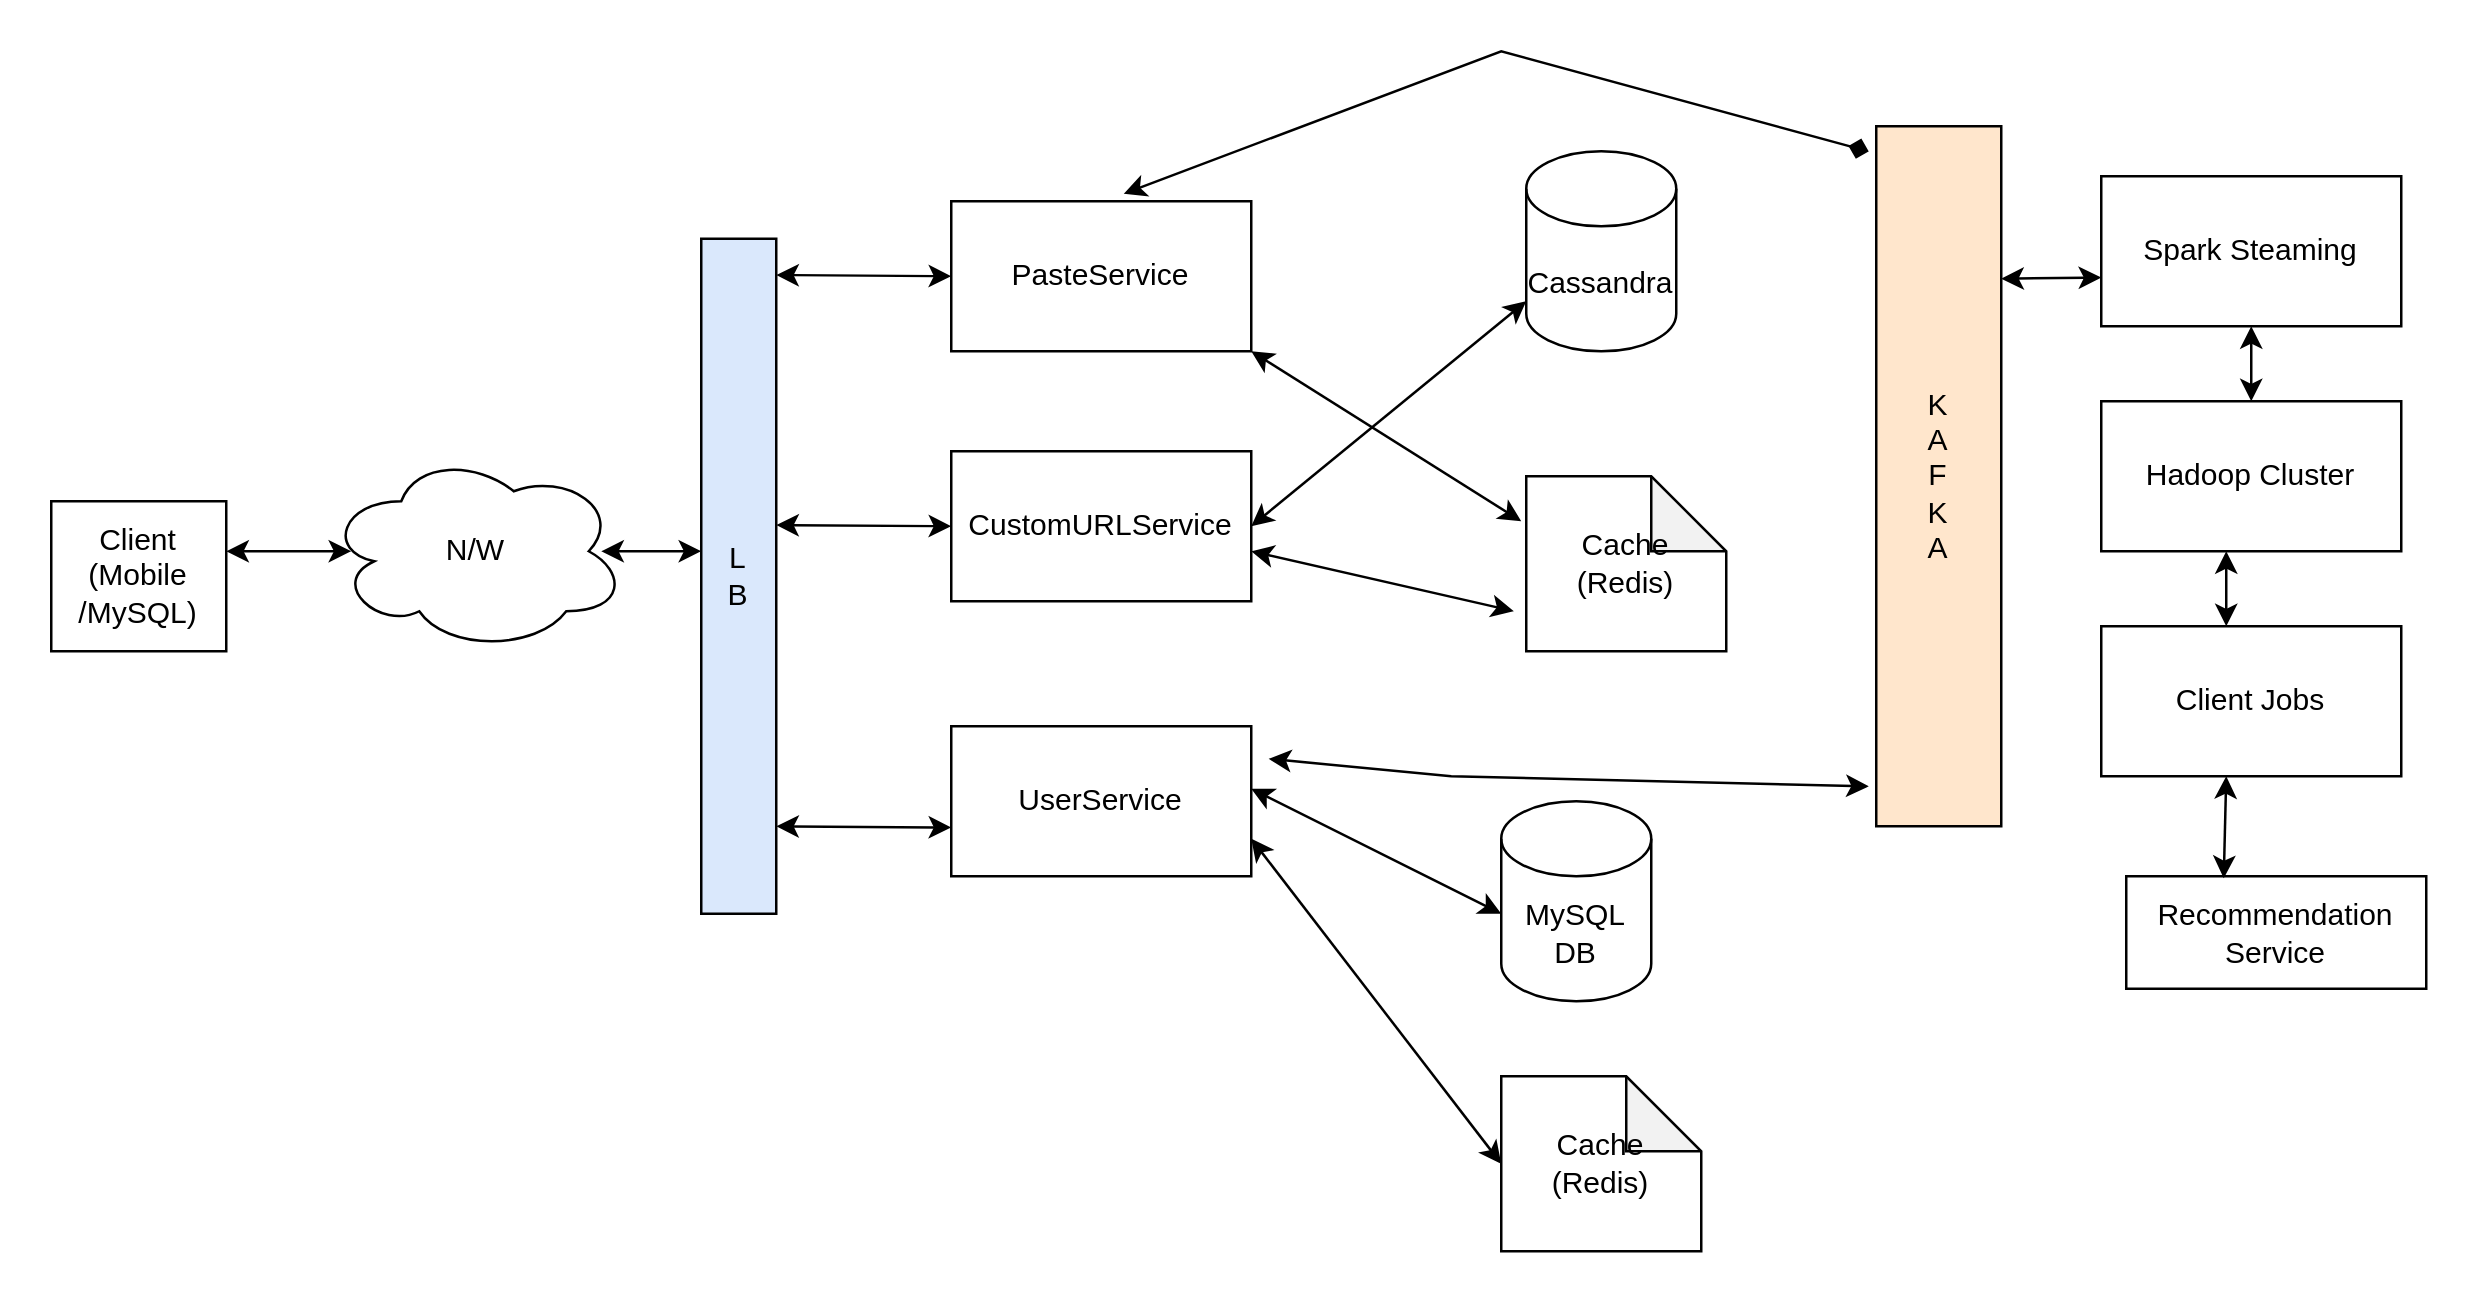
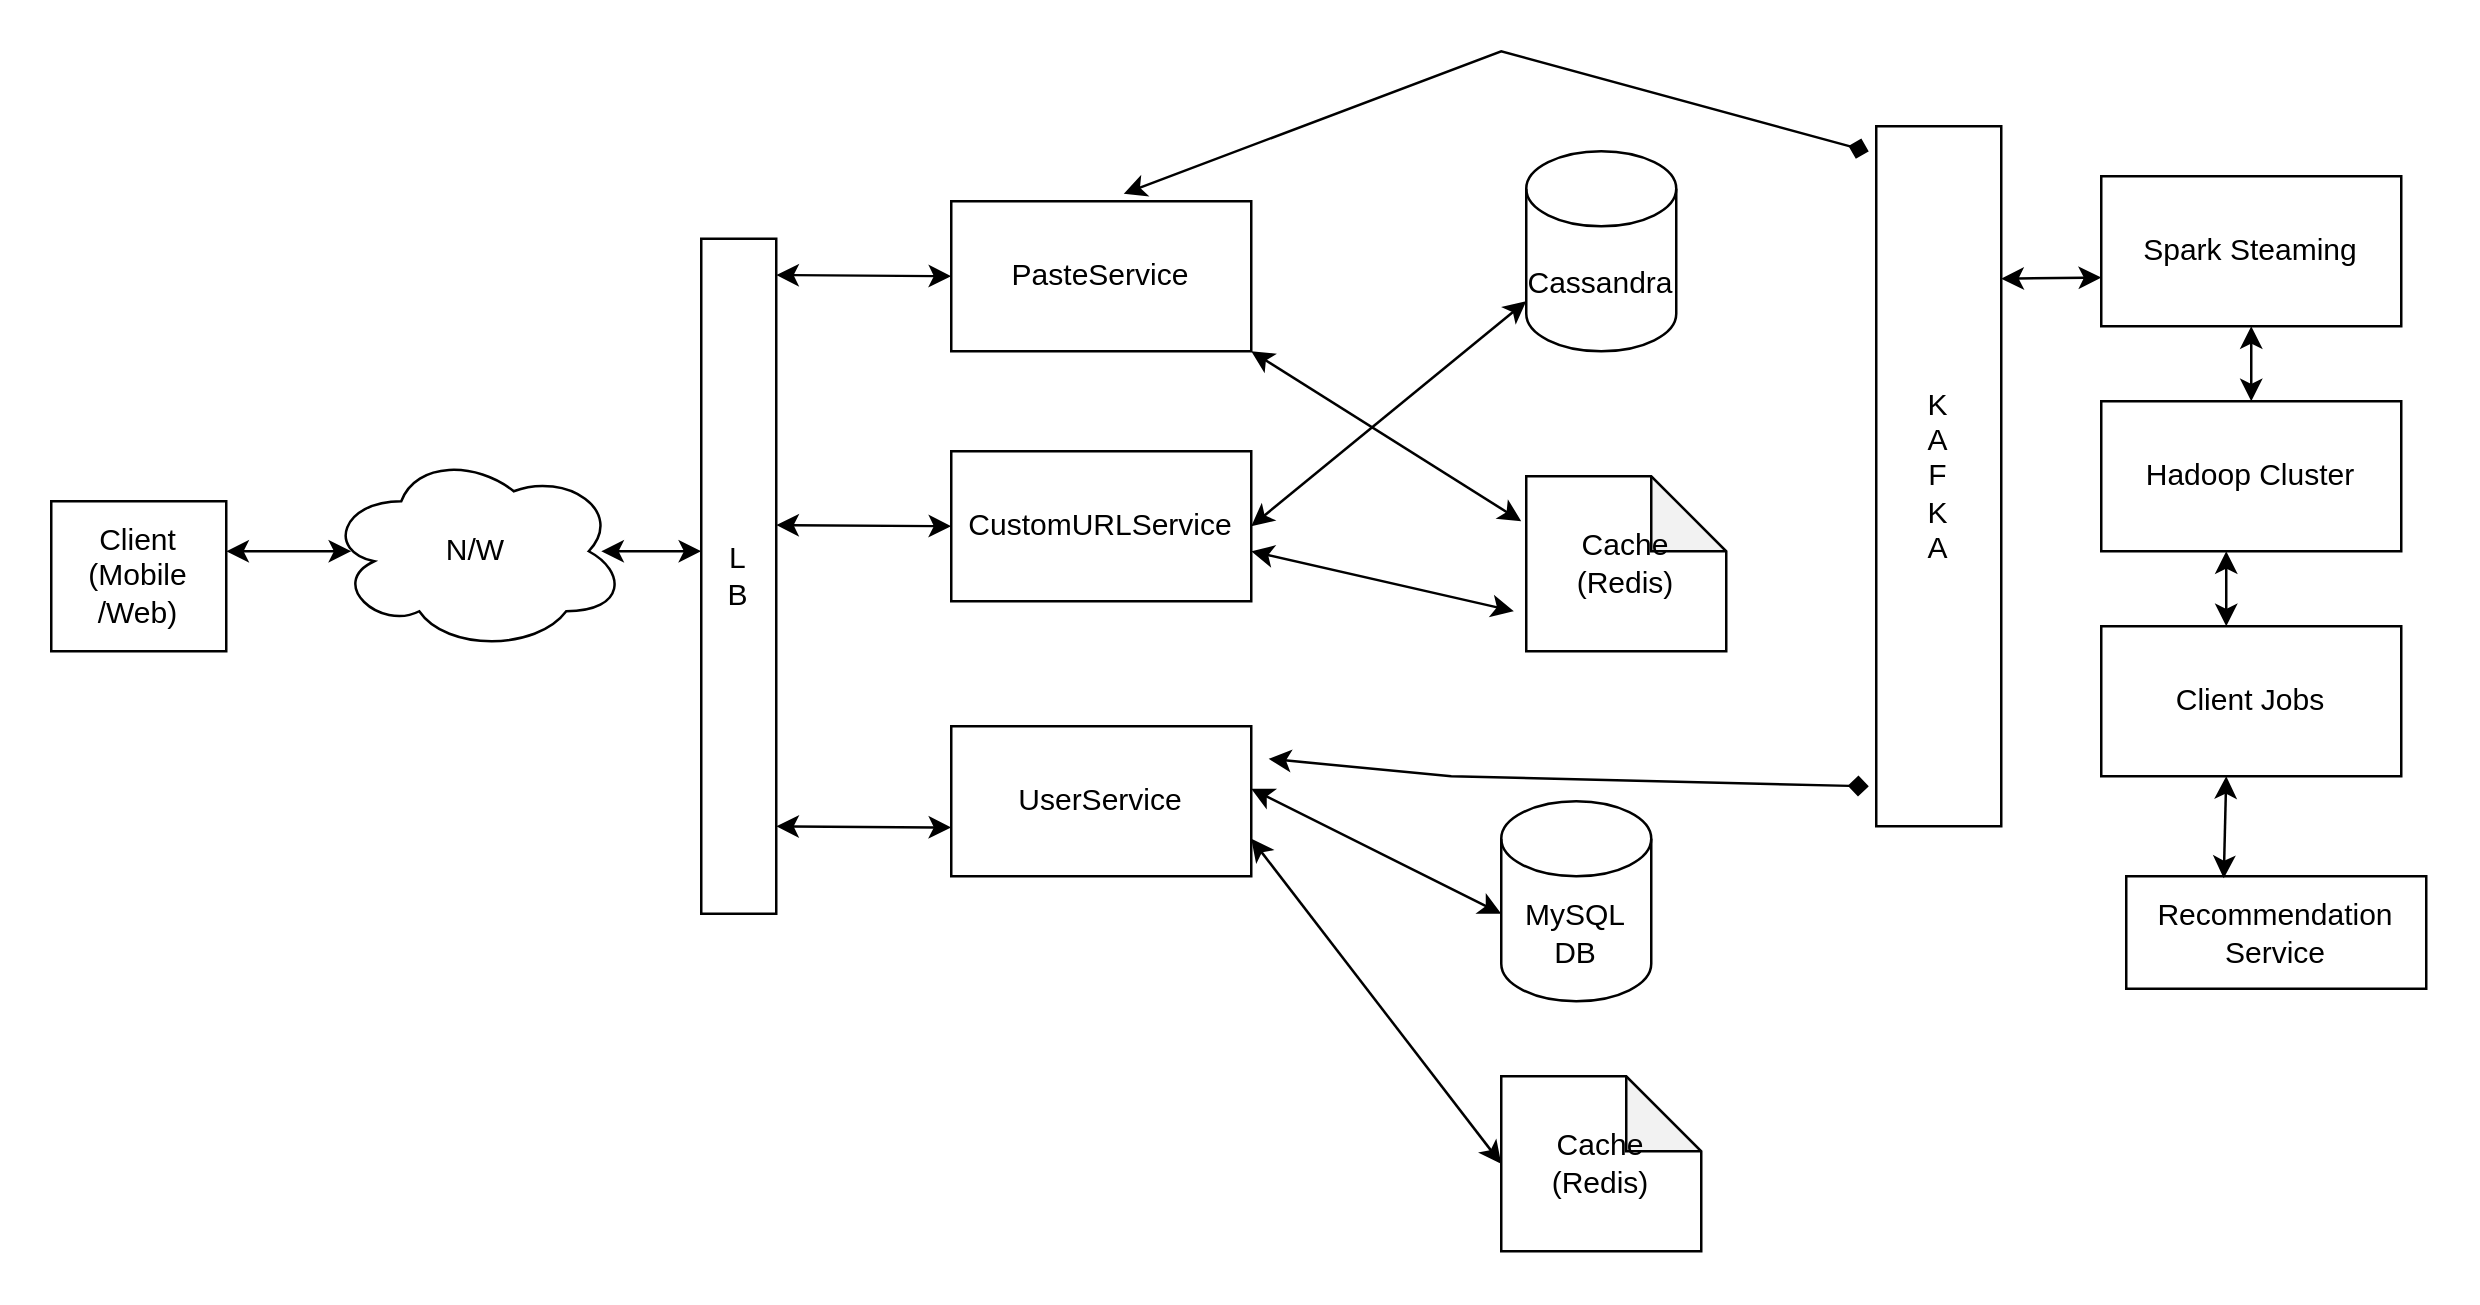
(1939, 476) -> (1939, 476)
(139, 576) -> (139, 576)
(739, 576) -> (739, 576)
(1849, 786) -> (1848, 786)
